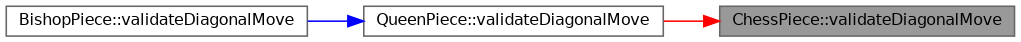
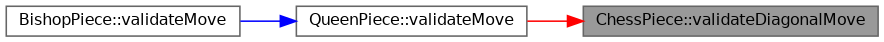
(157, 21) -> (123, 21)
(514, 21) -> (412, 21)
